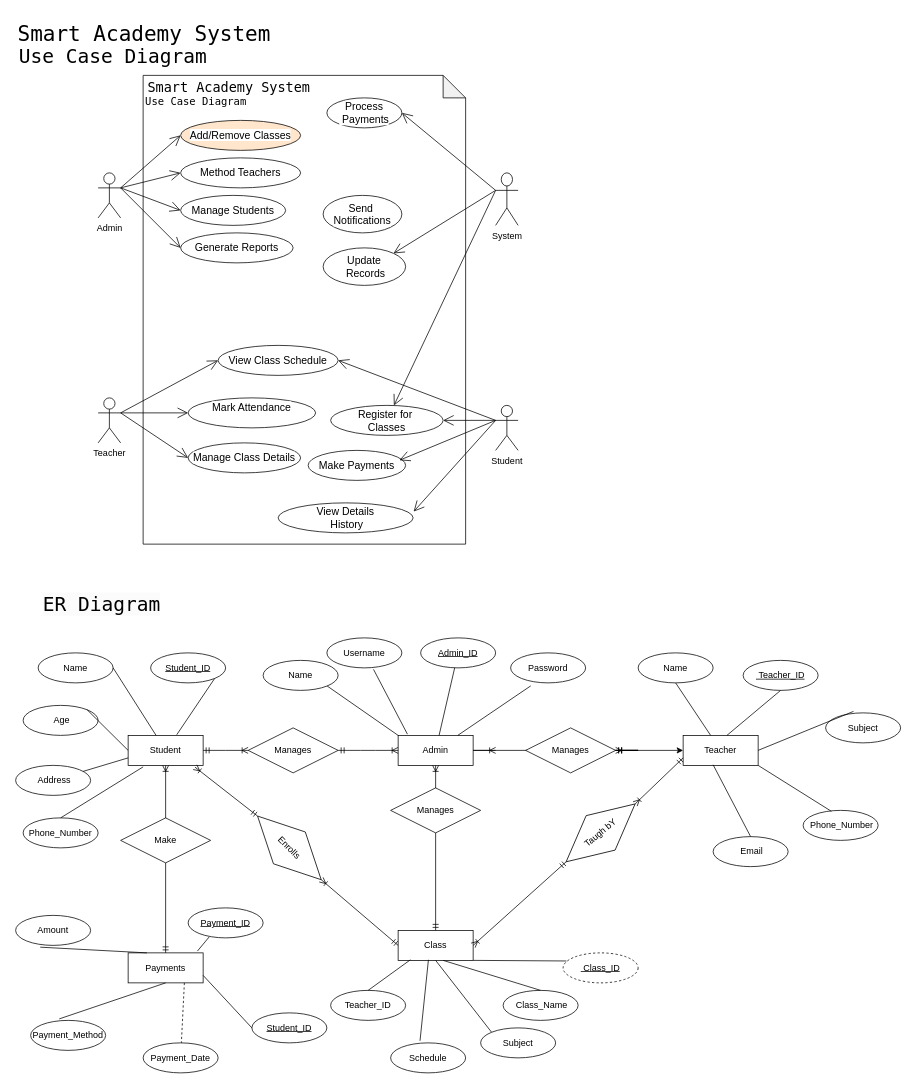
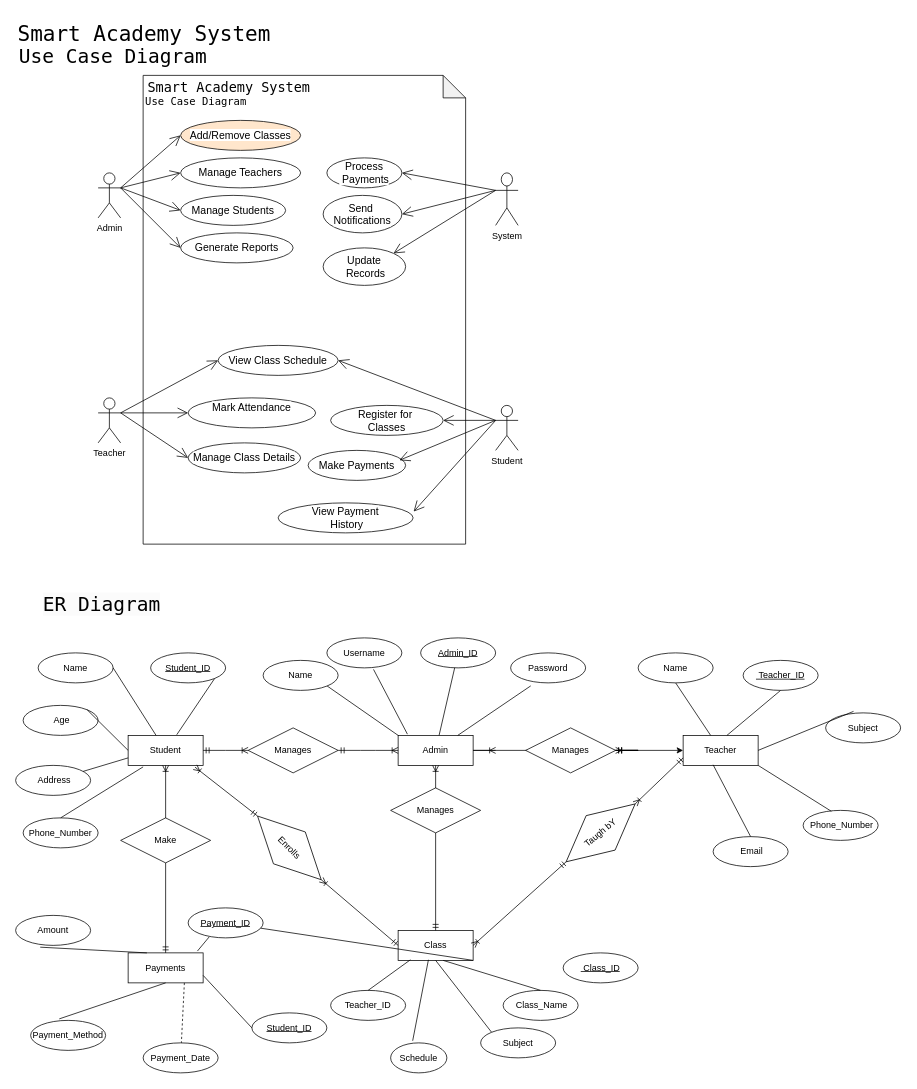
(364, 113) -> (364, 173)
(240, 173) -> (240, 173)
(444, 298) -> (446, 203)
(345, 518) -> (345, 518)
(519, 961) -> (367, 944)
(600, 968) -> (600, 968)
(428, 1058) -> (419, 1058)
